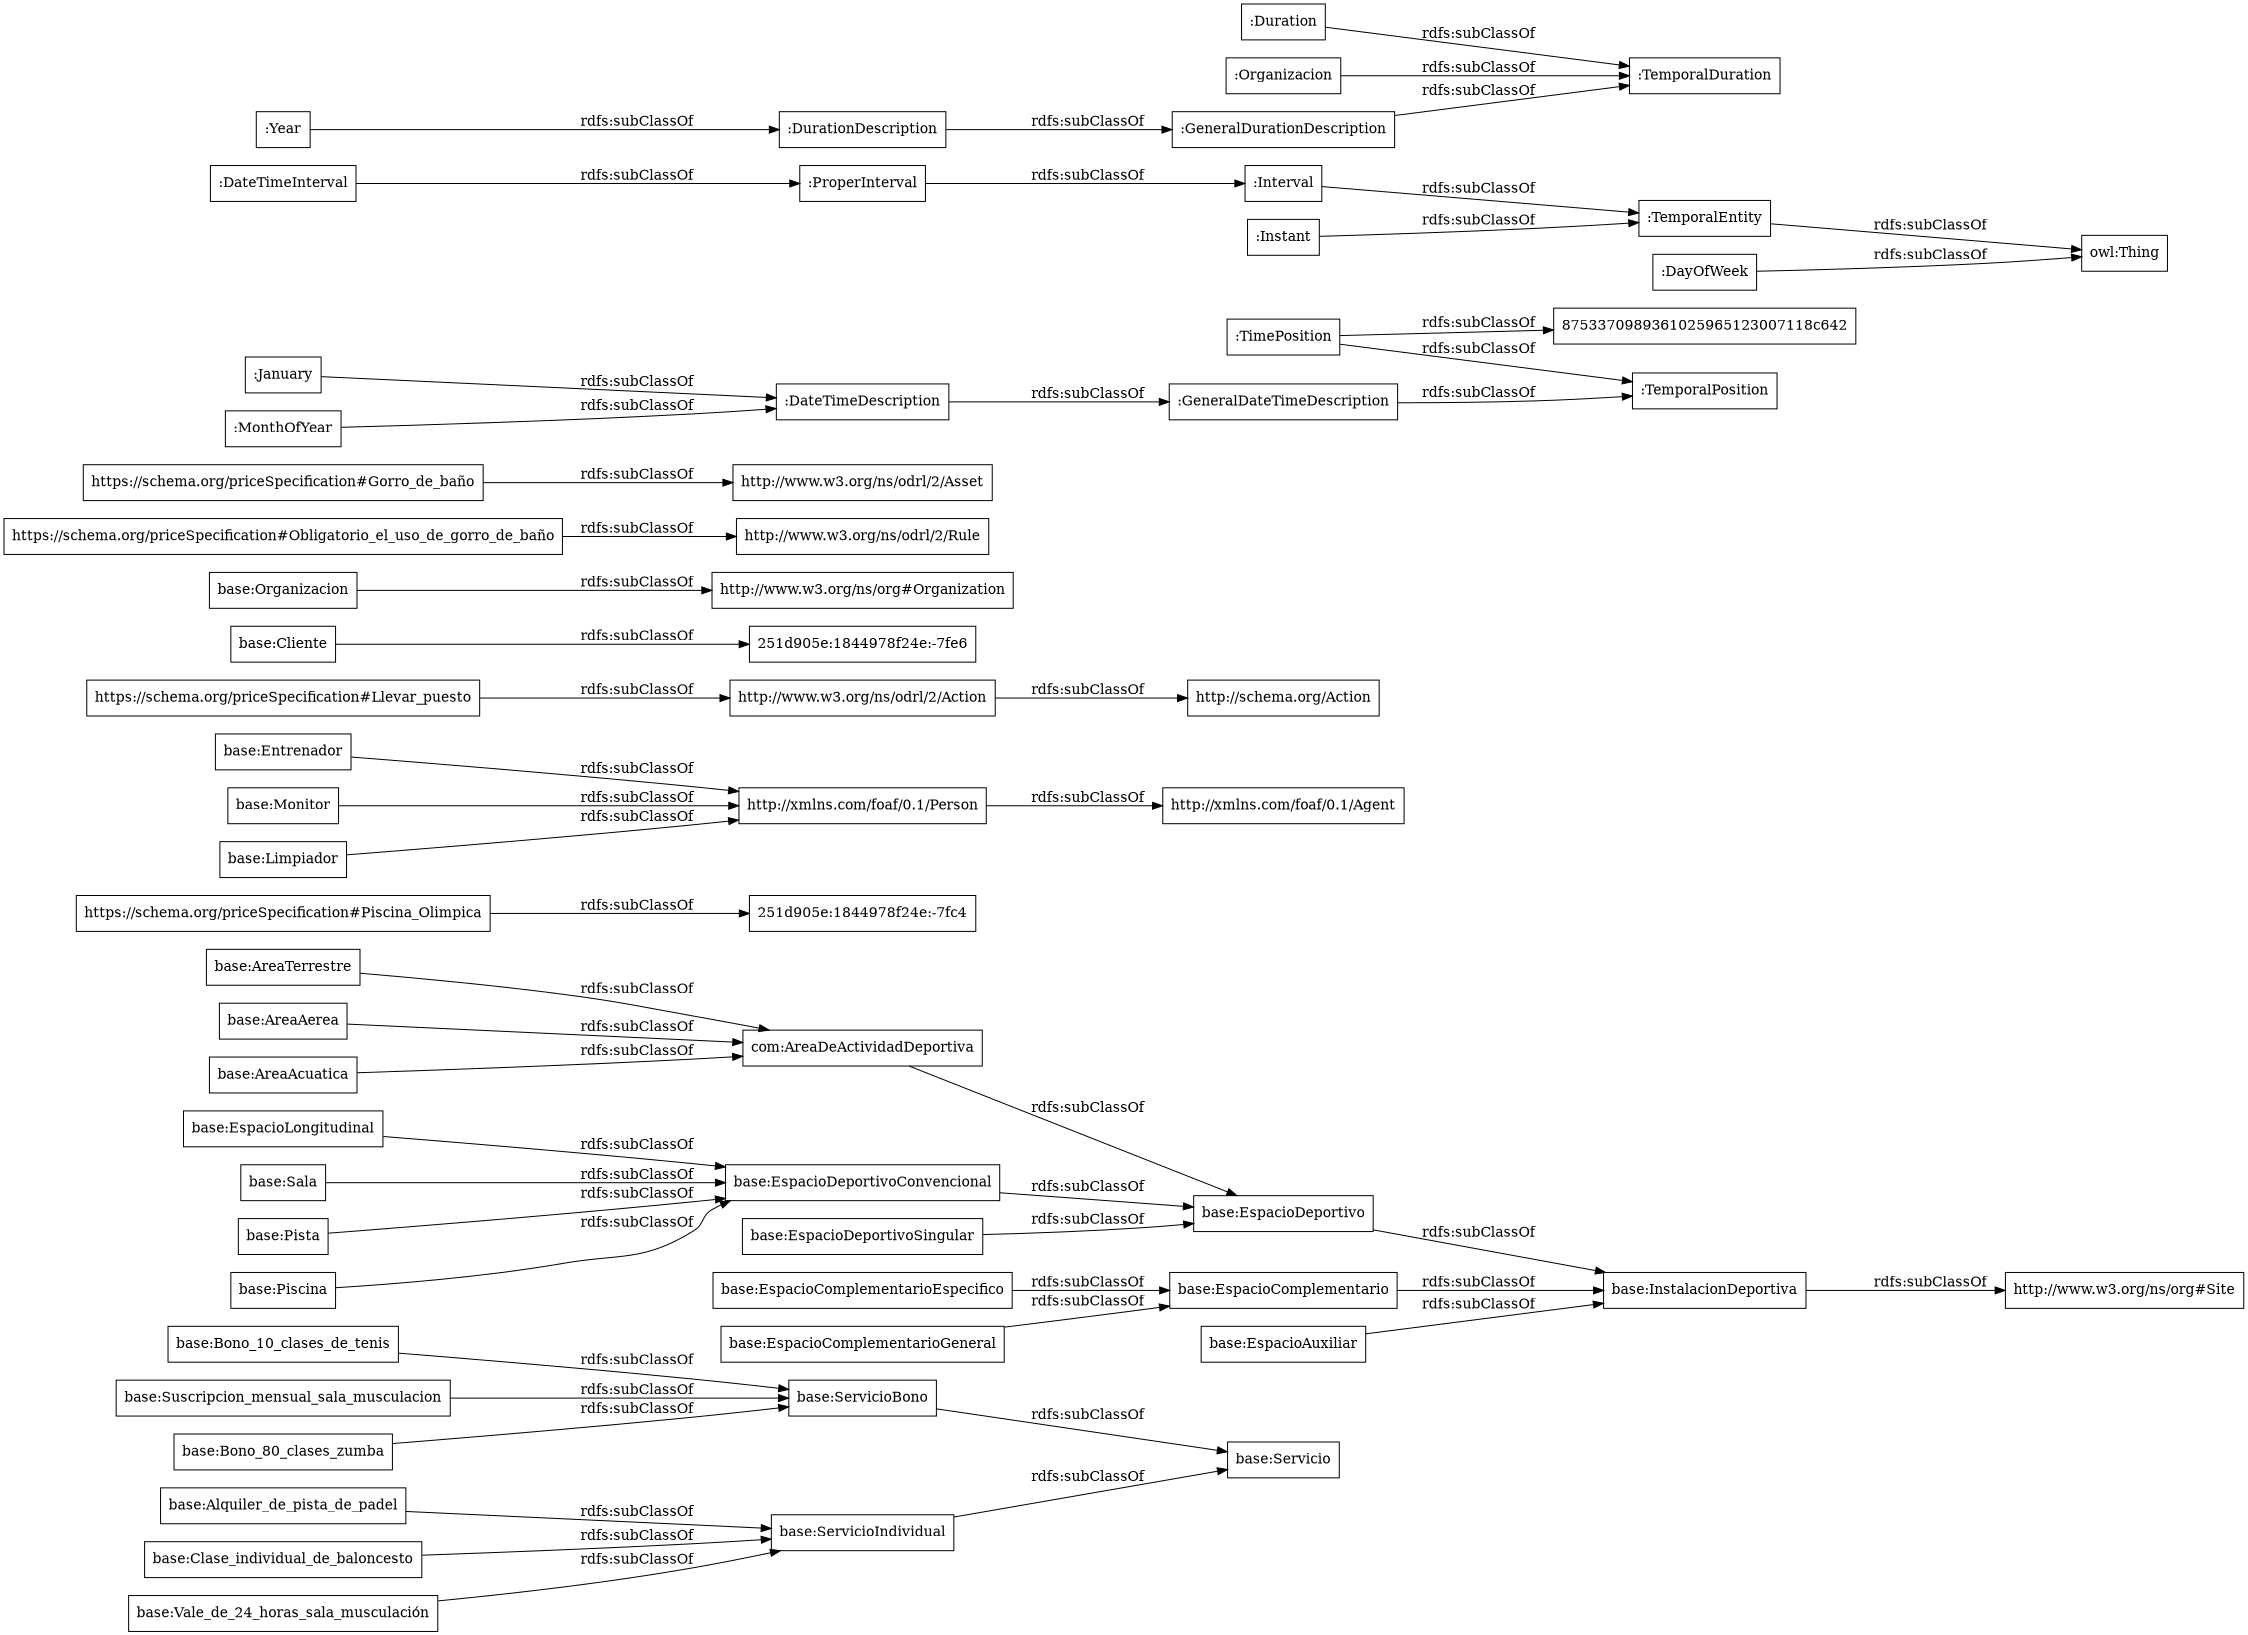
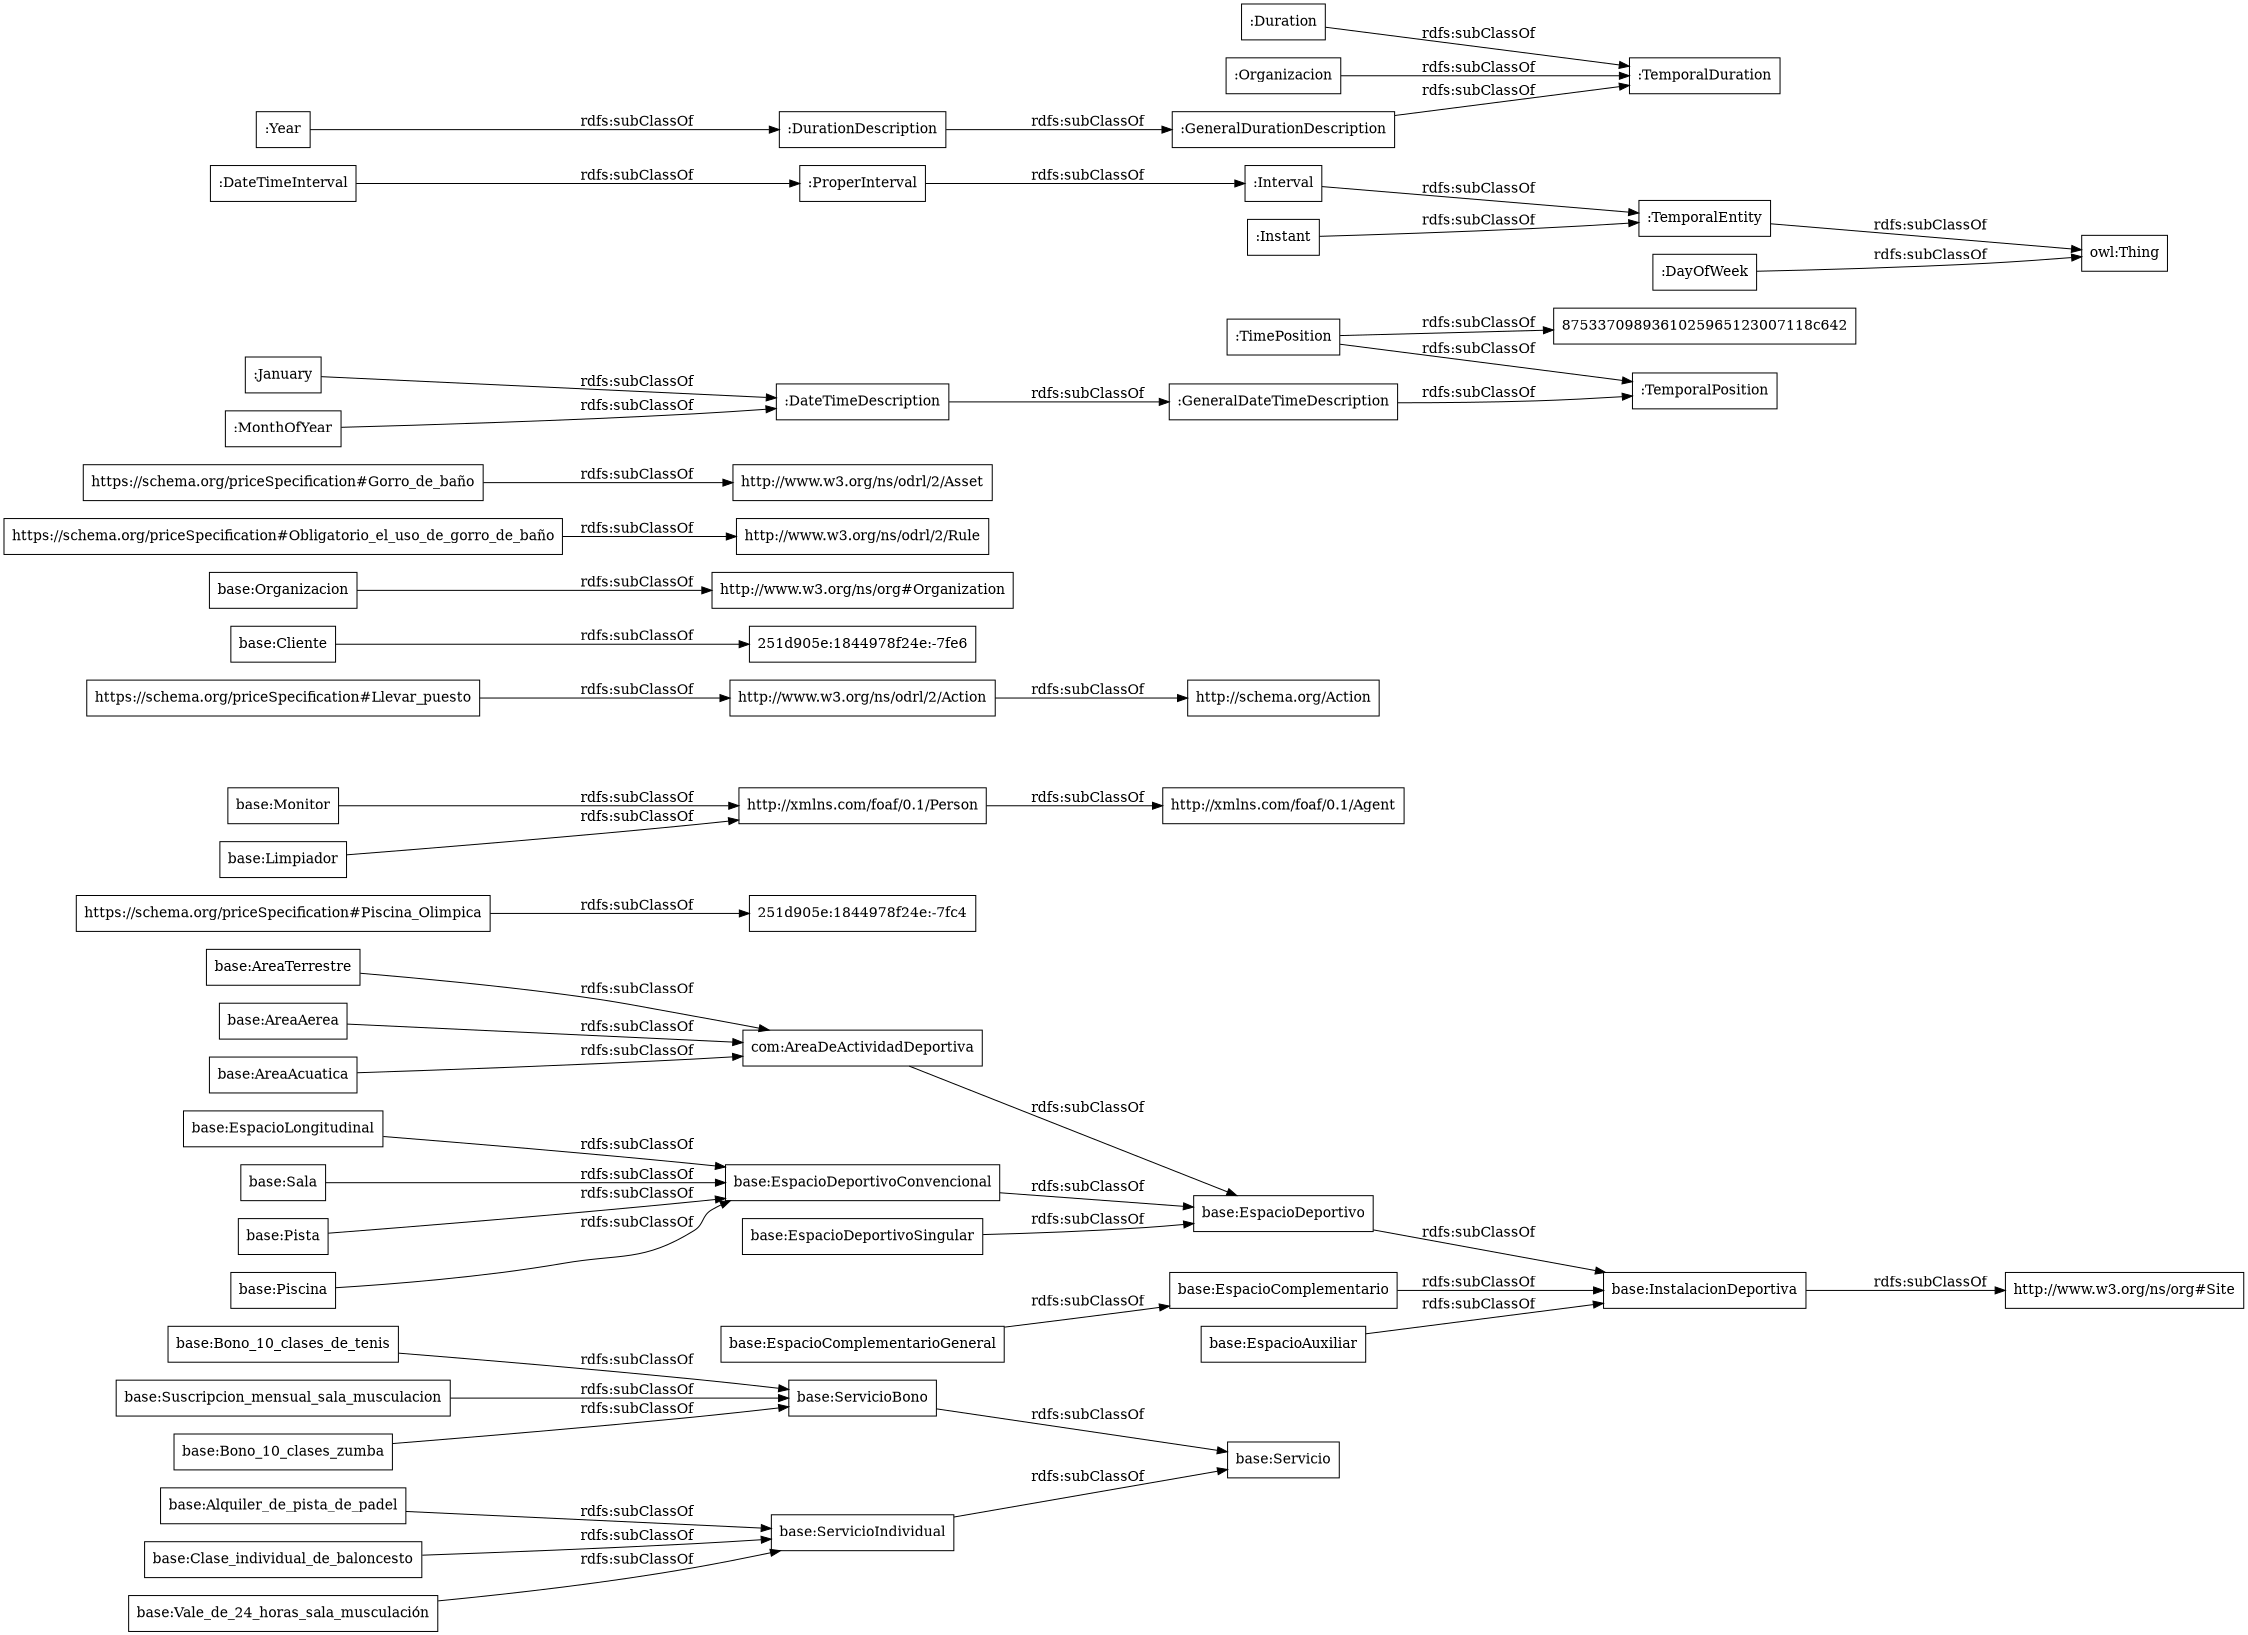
(283, 752) -> none
(863, 1290) -> none
(283, 1452) -> (283, 1452)
